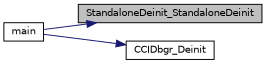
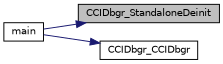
(170, 14) -> (149, 14)
(170, 50) -> (149, 50)
